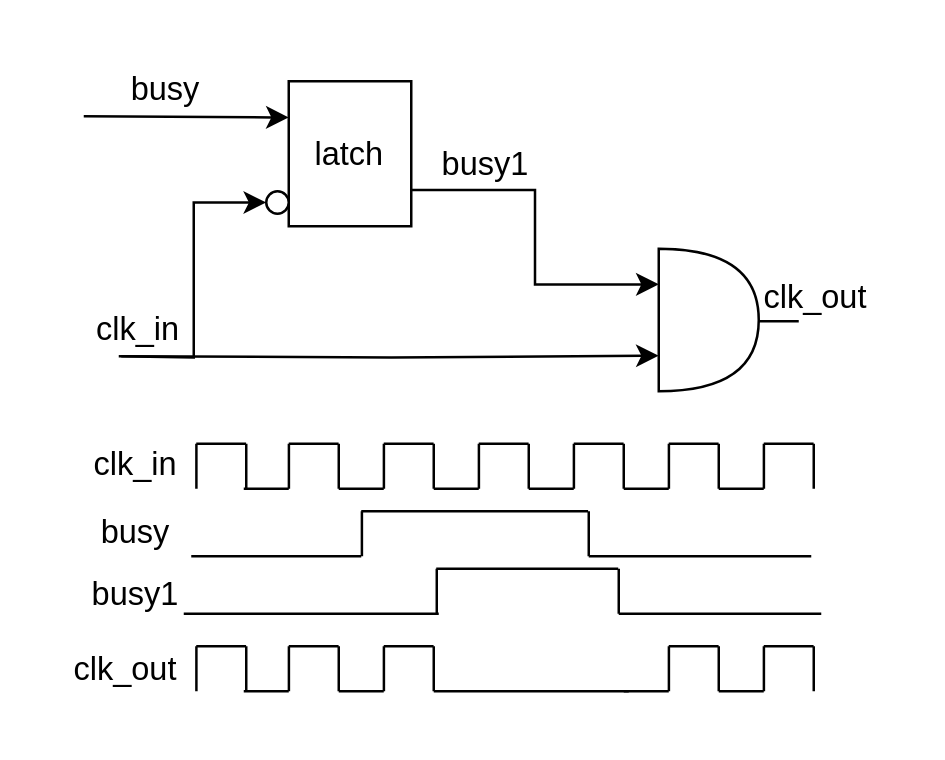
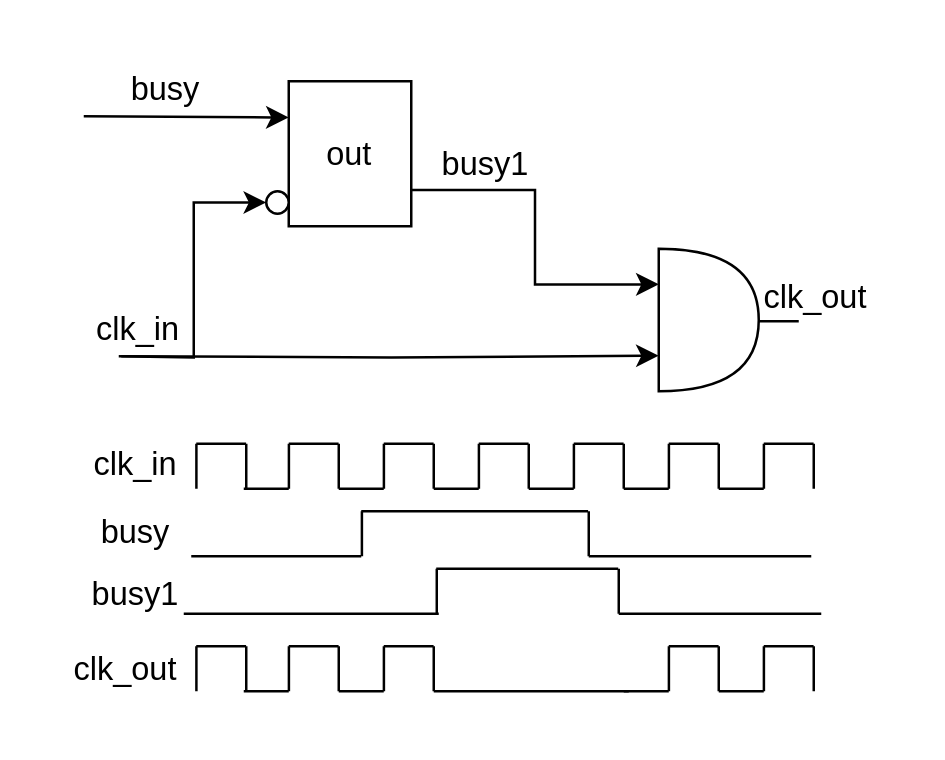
(350, 154) -> (350, 154)
